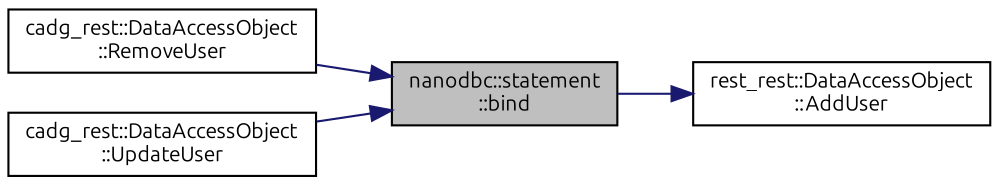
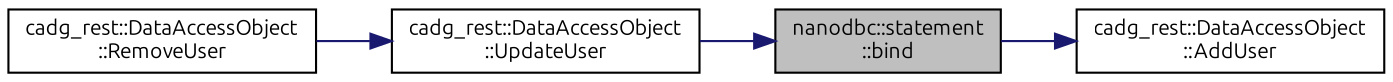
(343, 69) -> (343, 41)
(842, 94) -> (1230, 41)
